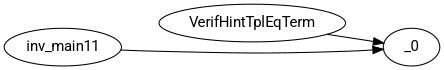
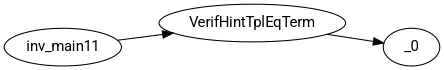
(247, 53) -> (140, 37)
